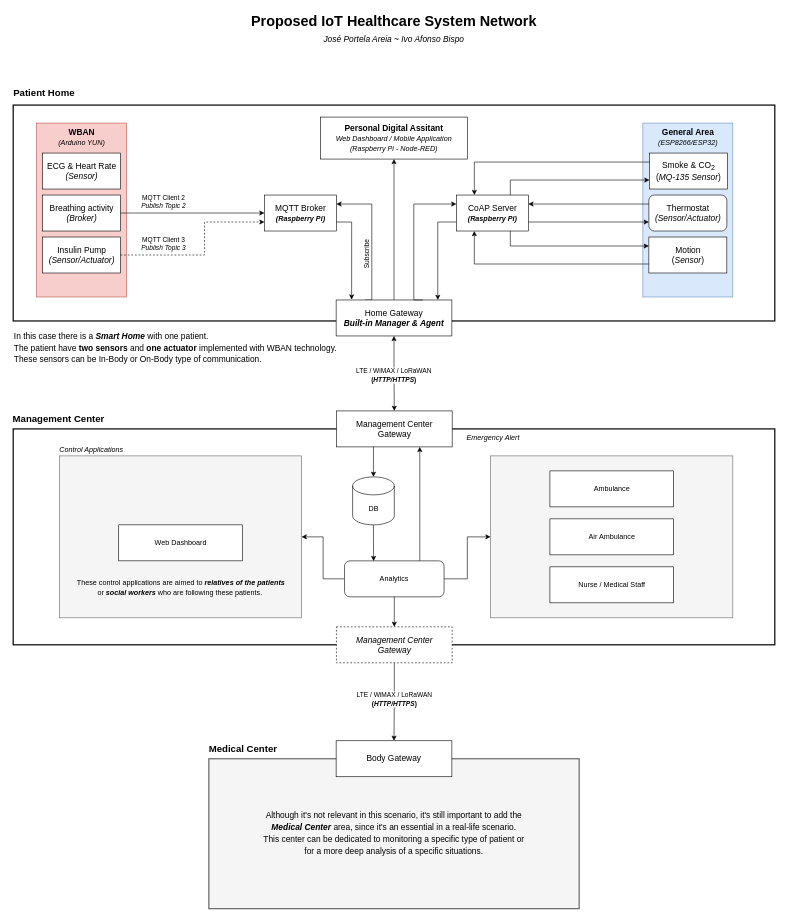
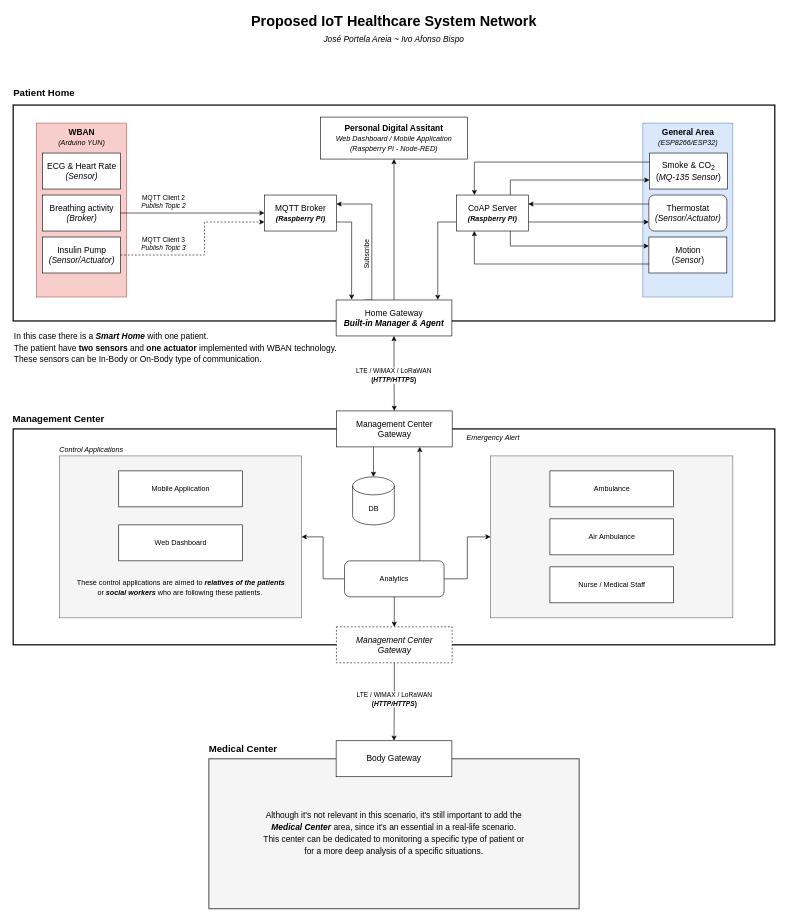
(451, 204) -> none
none -> (181, 489)
(374, 541) -> none
